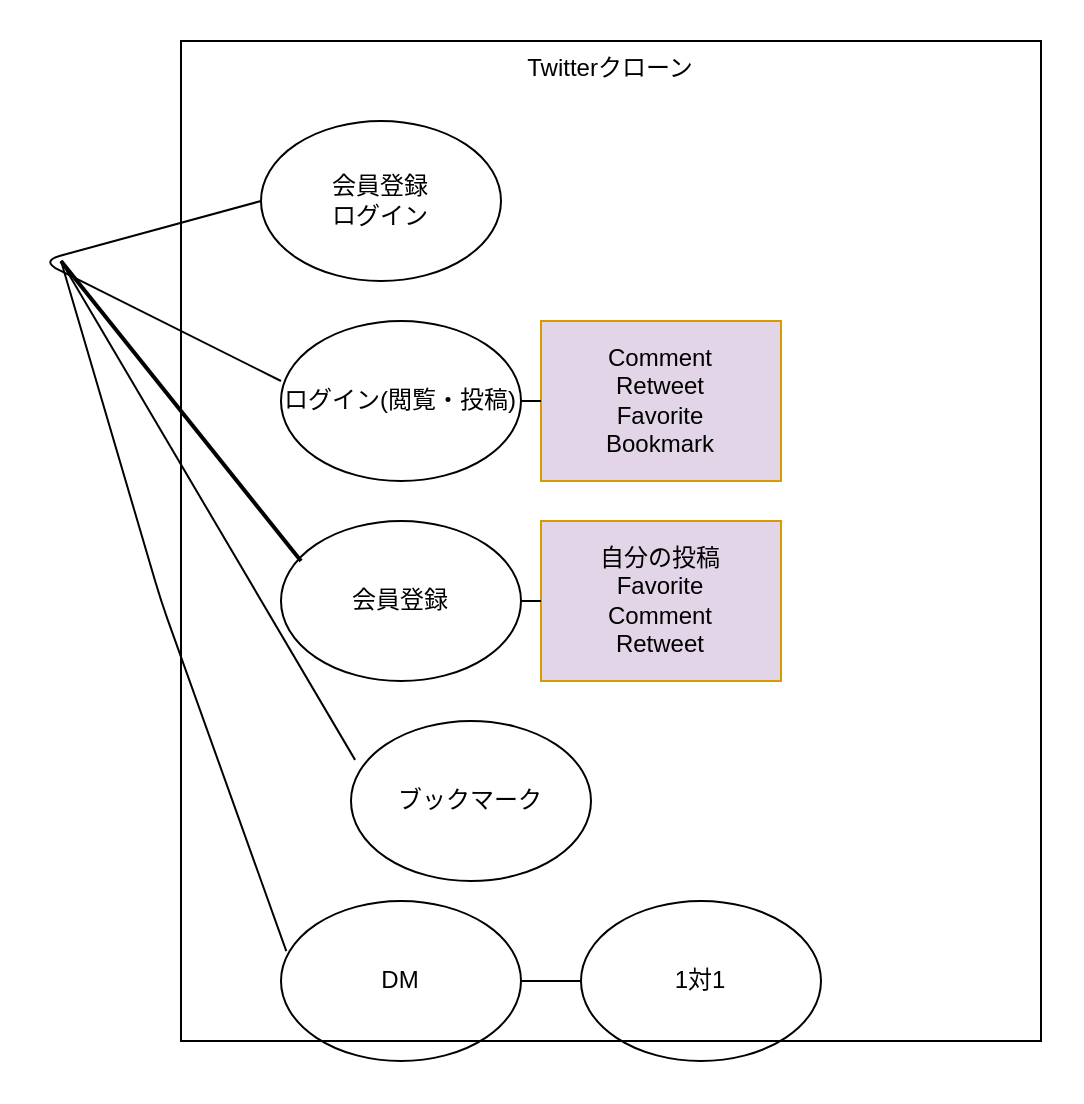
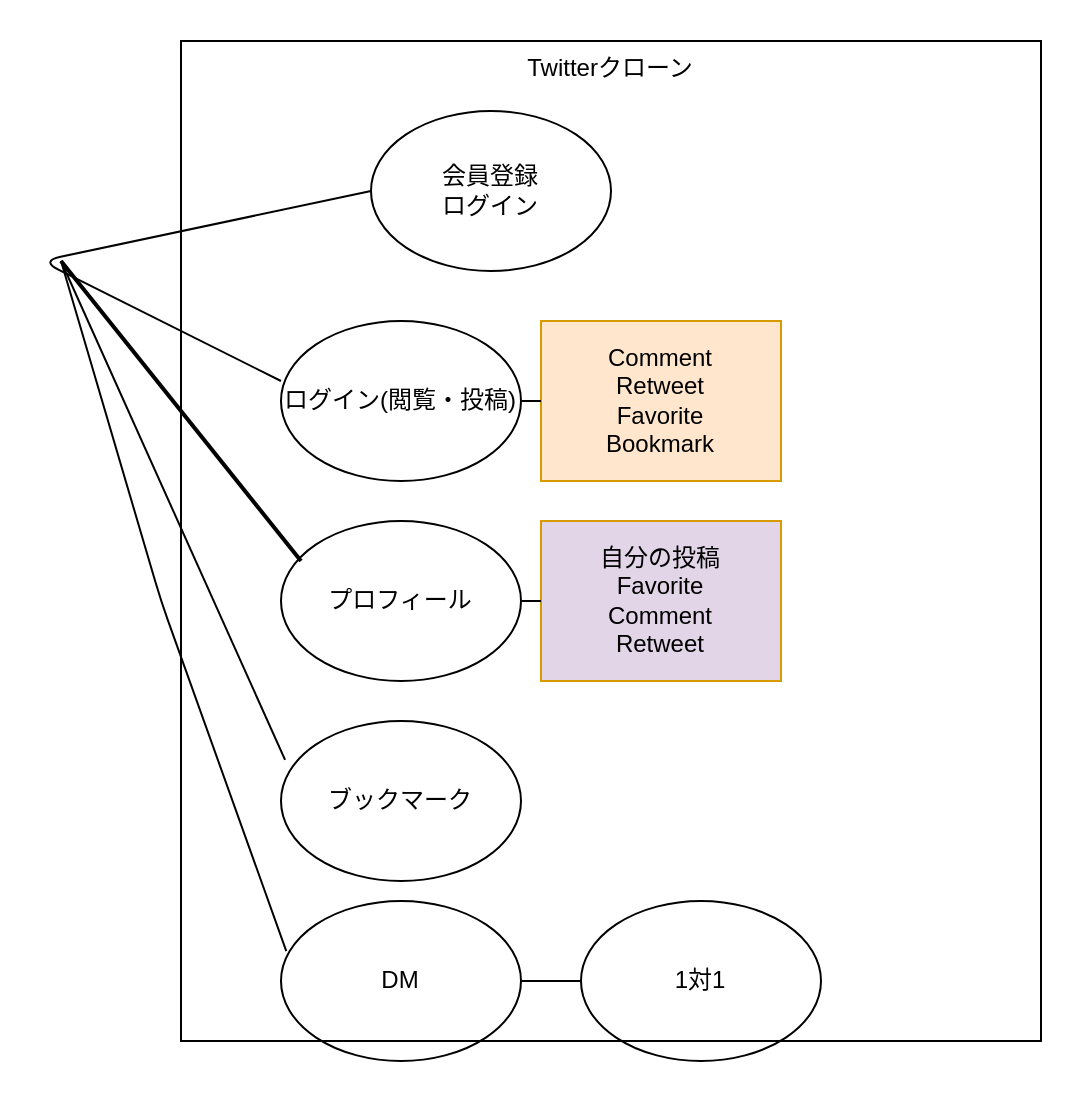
(381, 201) -> (491, 191)
(661, 401) -> (661, 401)
(401, 601) -> (401, 601)
(471, 801) -> (401, 801)
